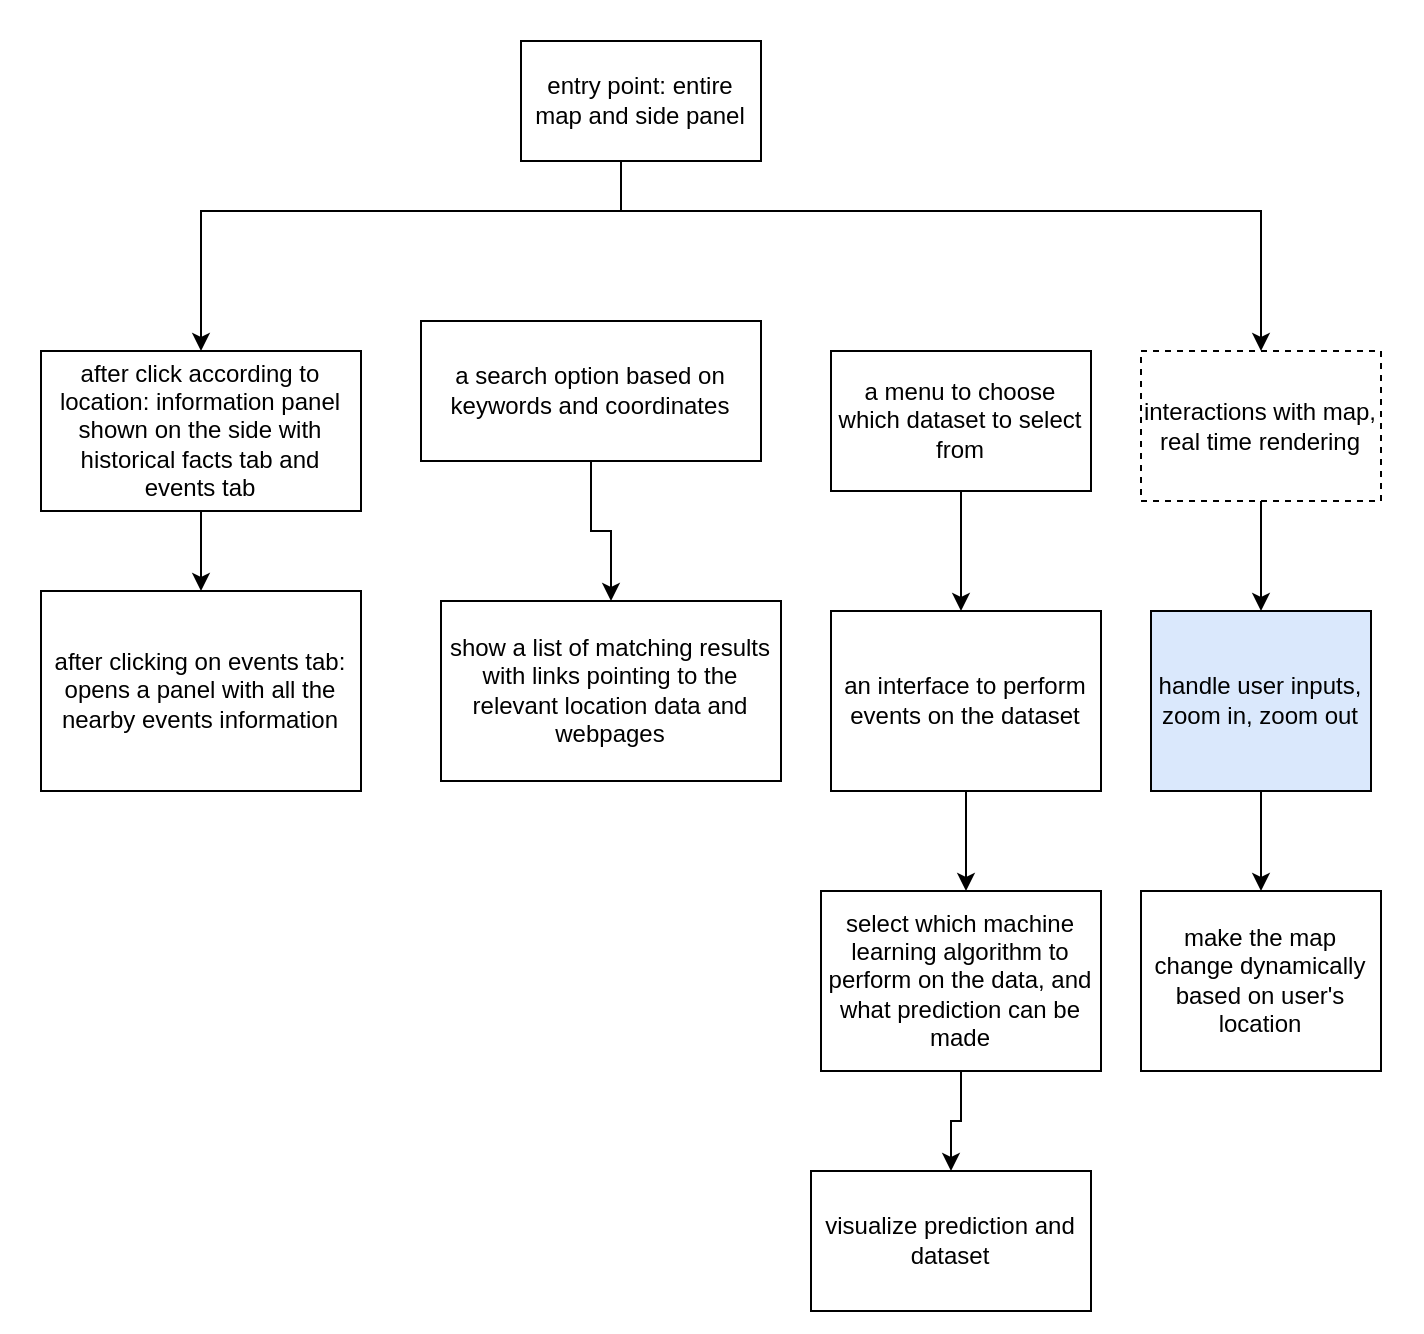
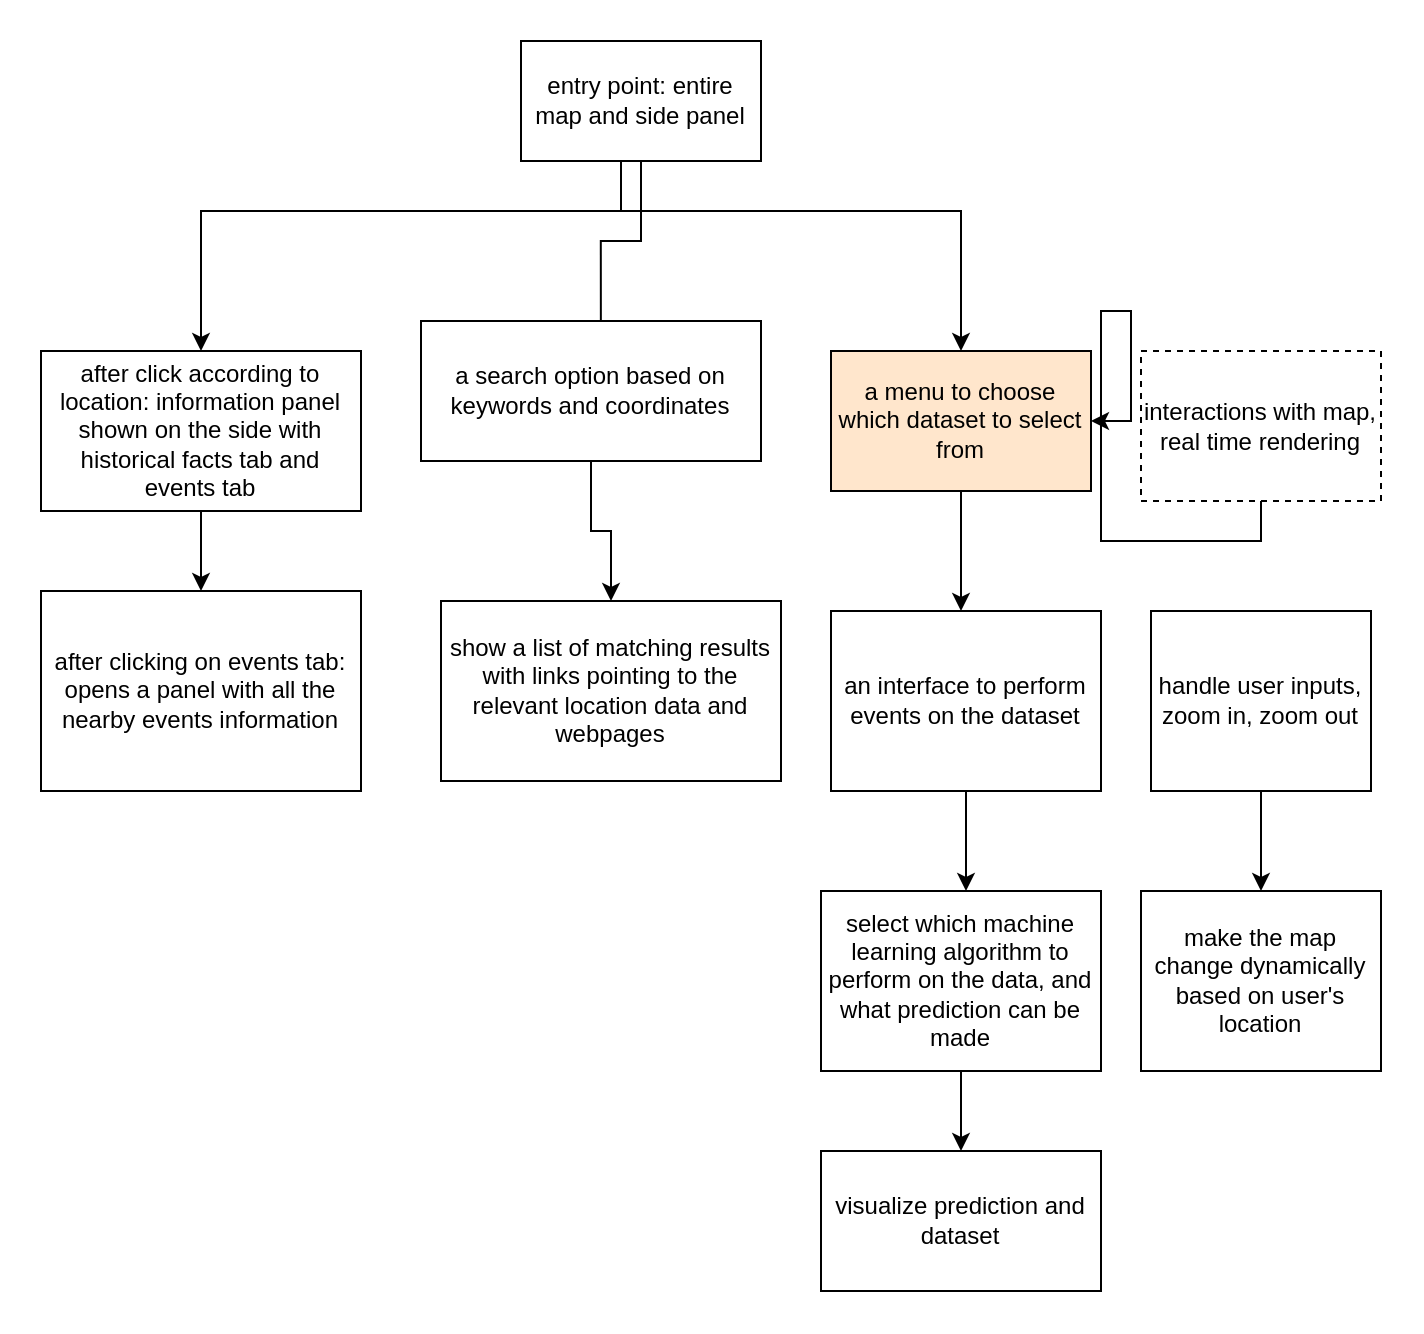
(1176, 211) -> none
none -> (622, 241)
none -> (961, 276)
(961, 421) -> (961, 421)
(1261, 568) -> (1101, 424)
(1261, 701) -> (1261, 701)
(951, 1241) -> (961, 1221)
